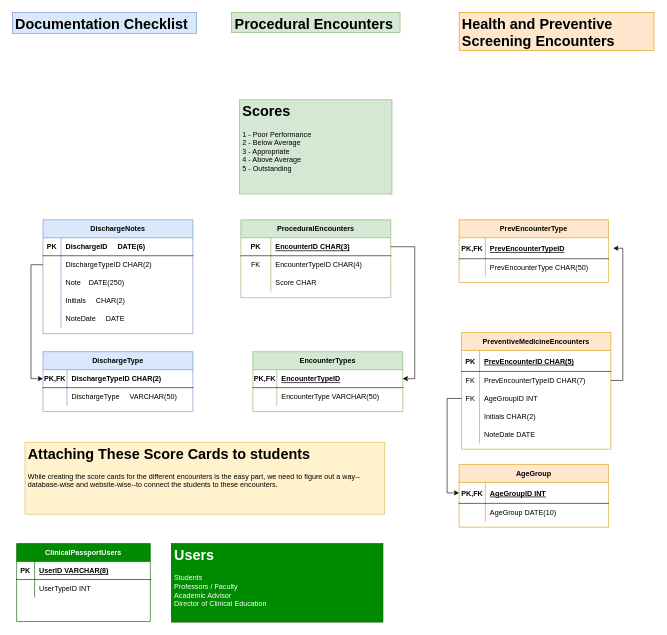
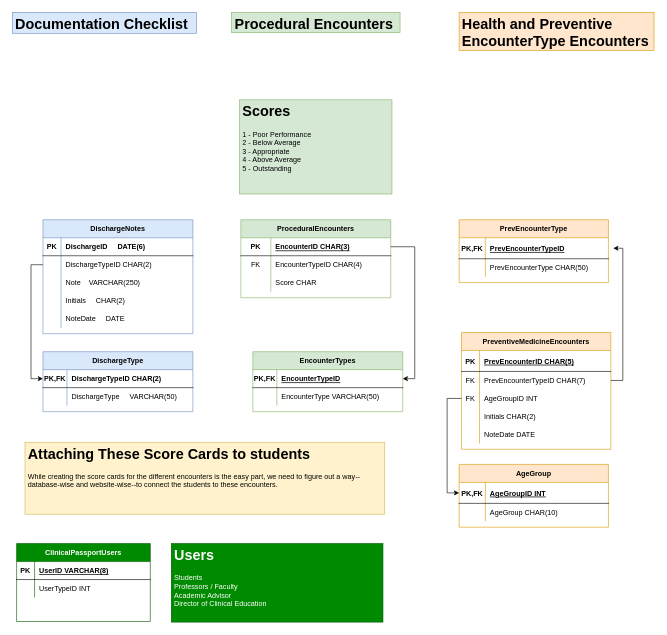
(540, 11) -> (549, 11)
(98, 283) -> (104, 283)
(523, 513) -> (523, 513)
